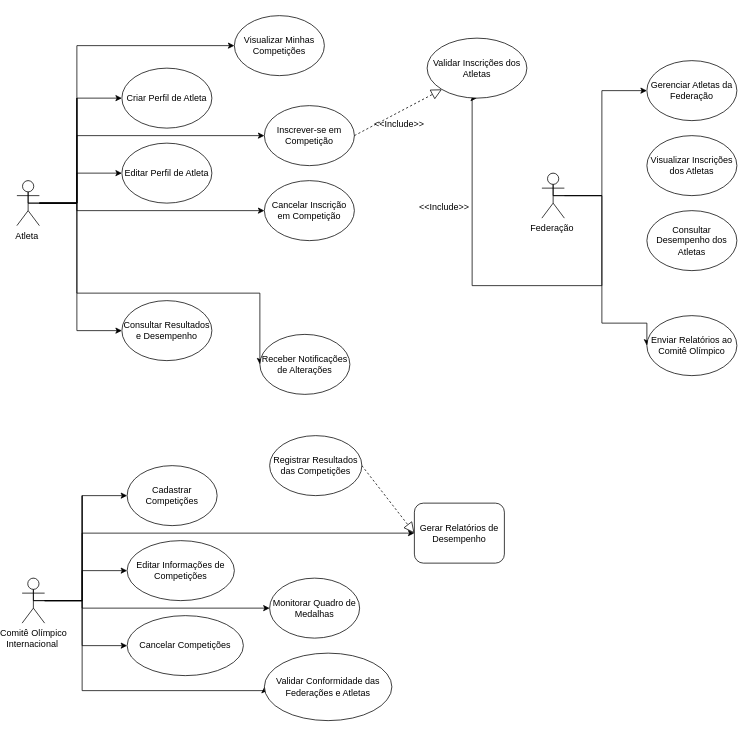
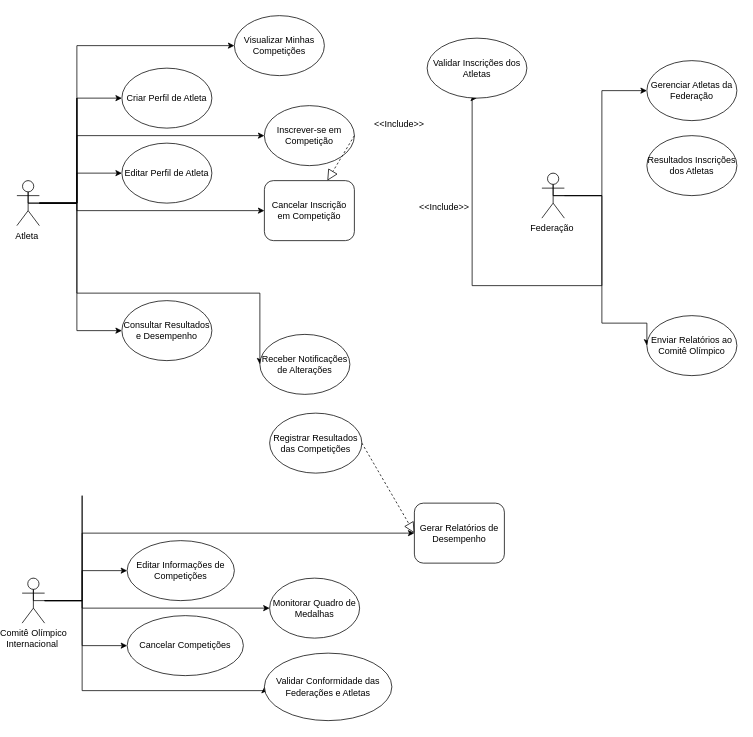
(393, 115) -> (344, 153)
(692, 165) -> (692, 165)
(309, 210) -> (309, 210)
(692, 240) -> none
(316, 465) -> (316, 443)
(103, 495) -> none
(172, 495) -> none
